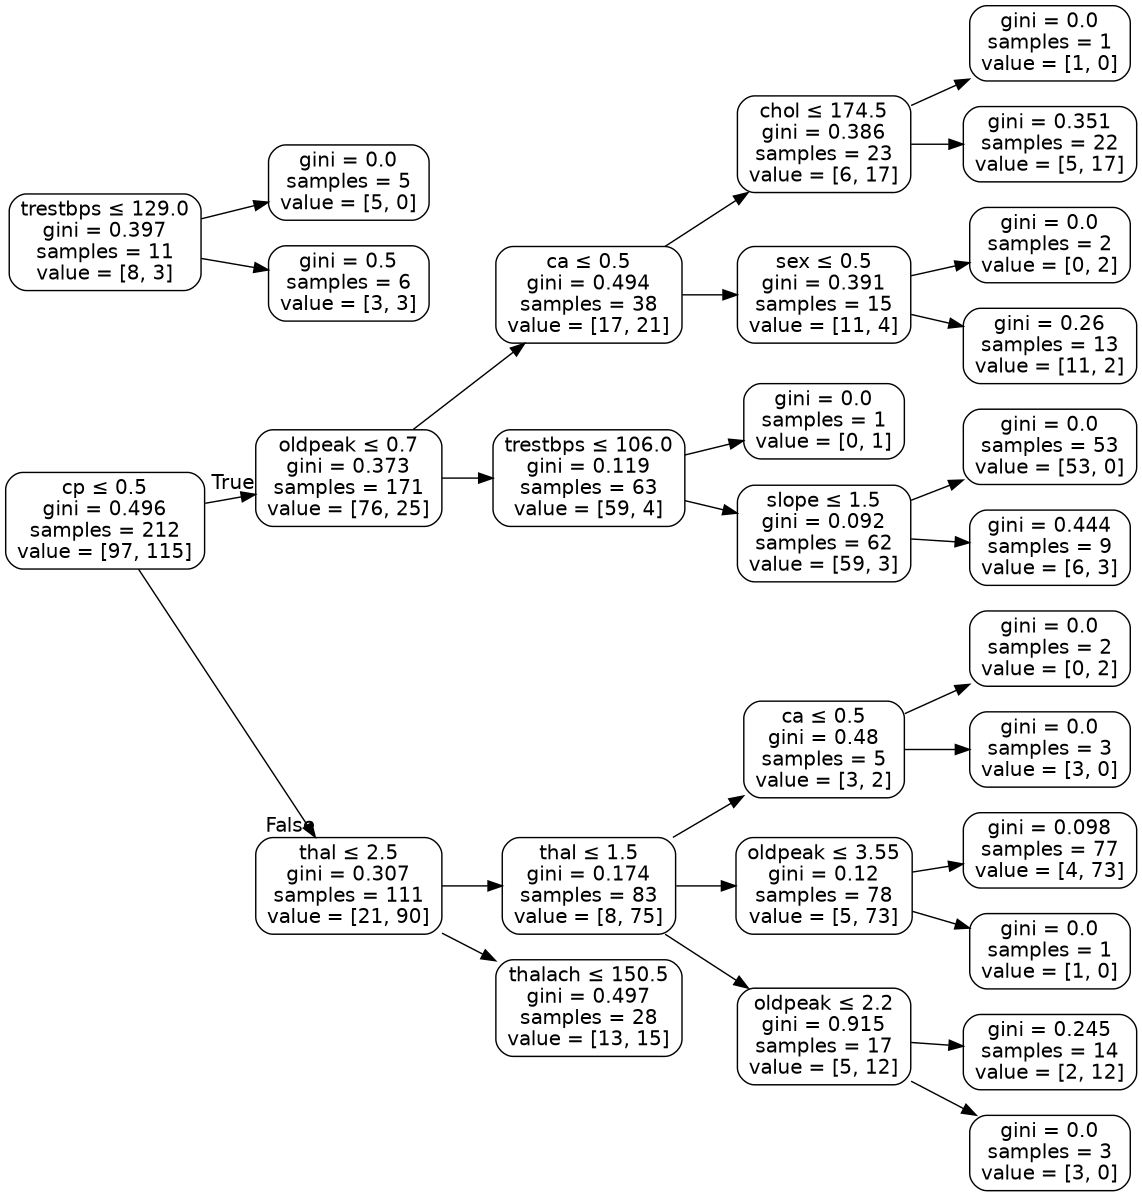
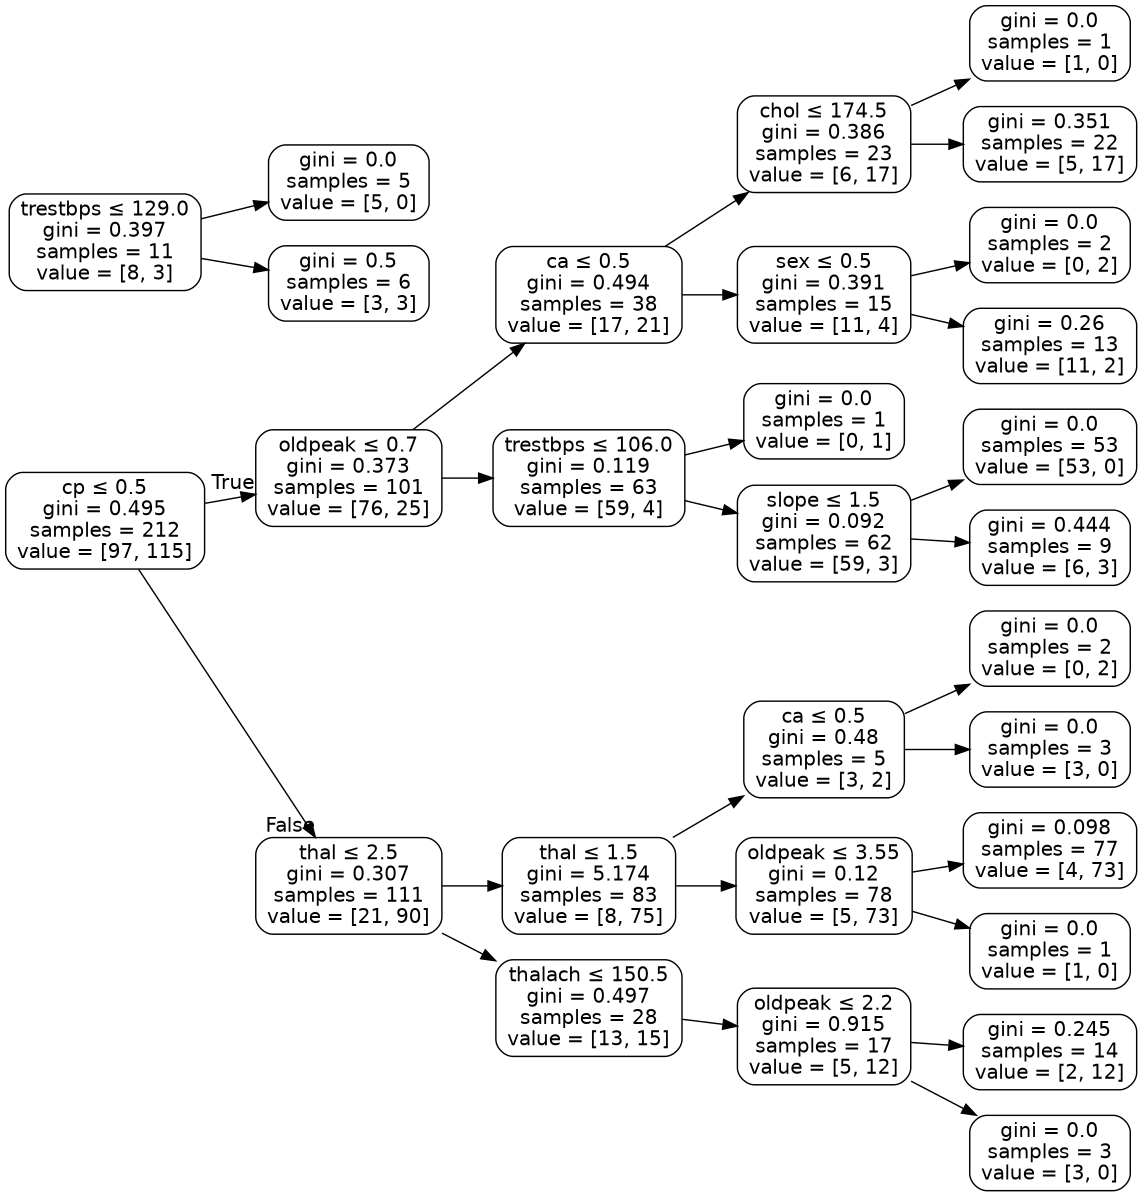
(349, 488) -> (349, 488)
(105, 509) -> (105, 509)
(589, 875) -> (589, 875)
(701, 957) -> (702, 1022)
